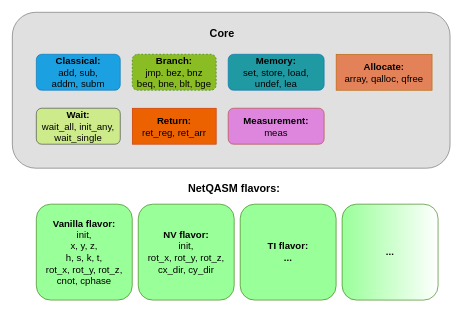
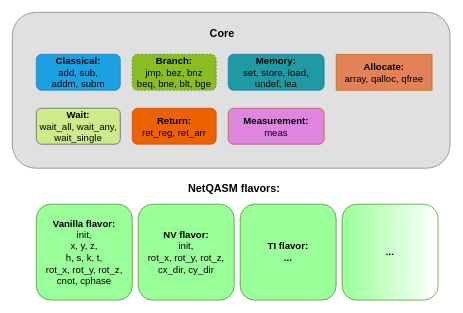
(78, 126) -> (78, 126)
(174, 126) -> (174, 126)
